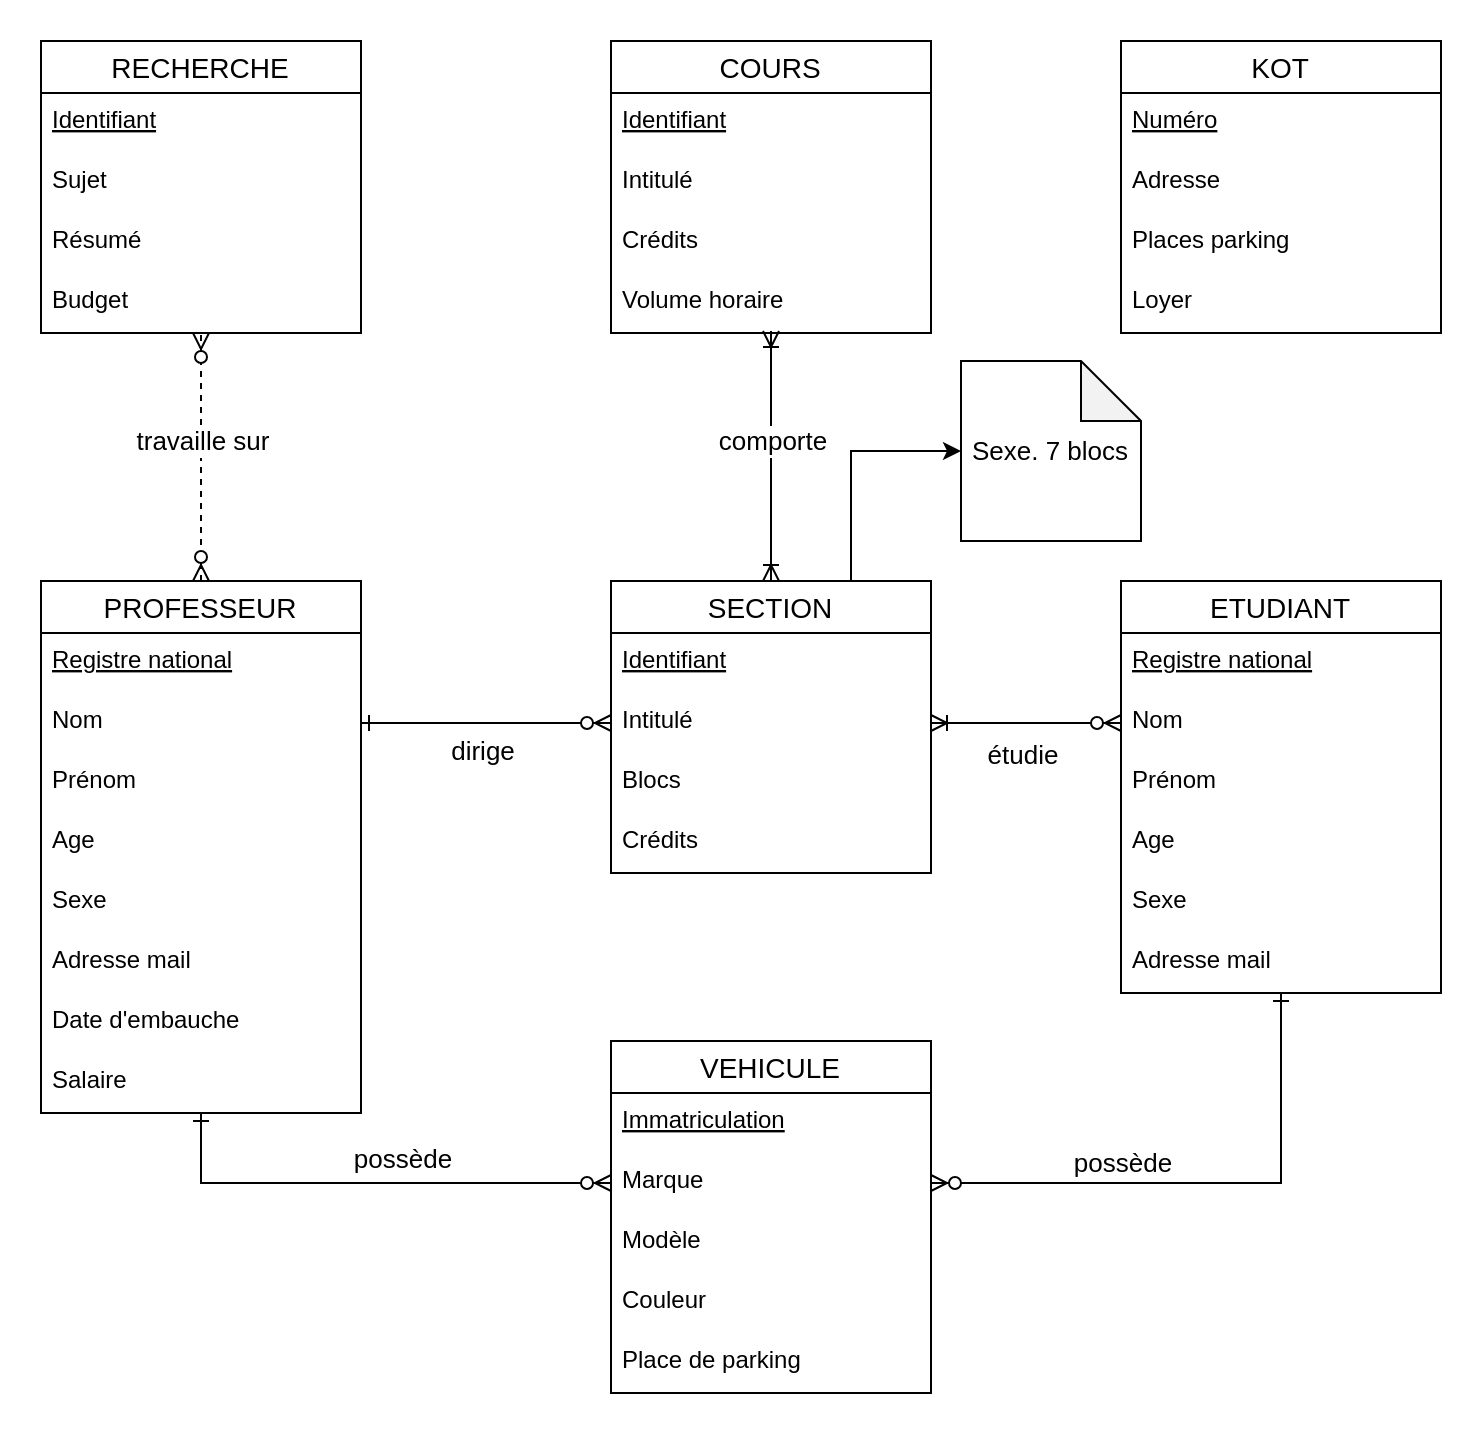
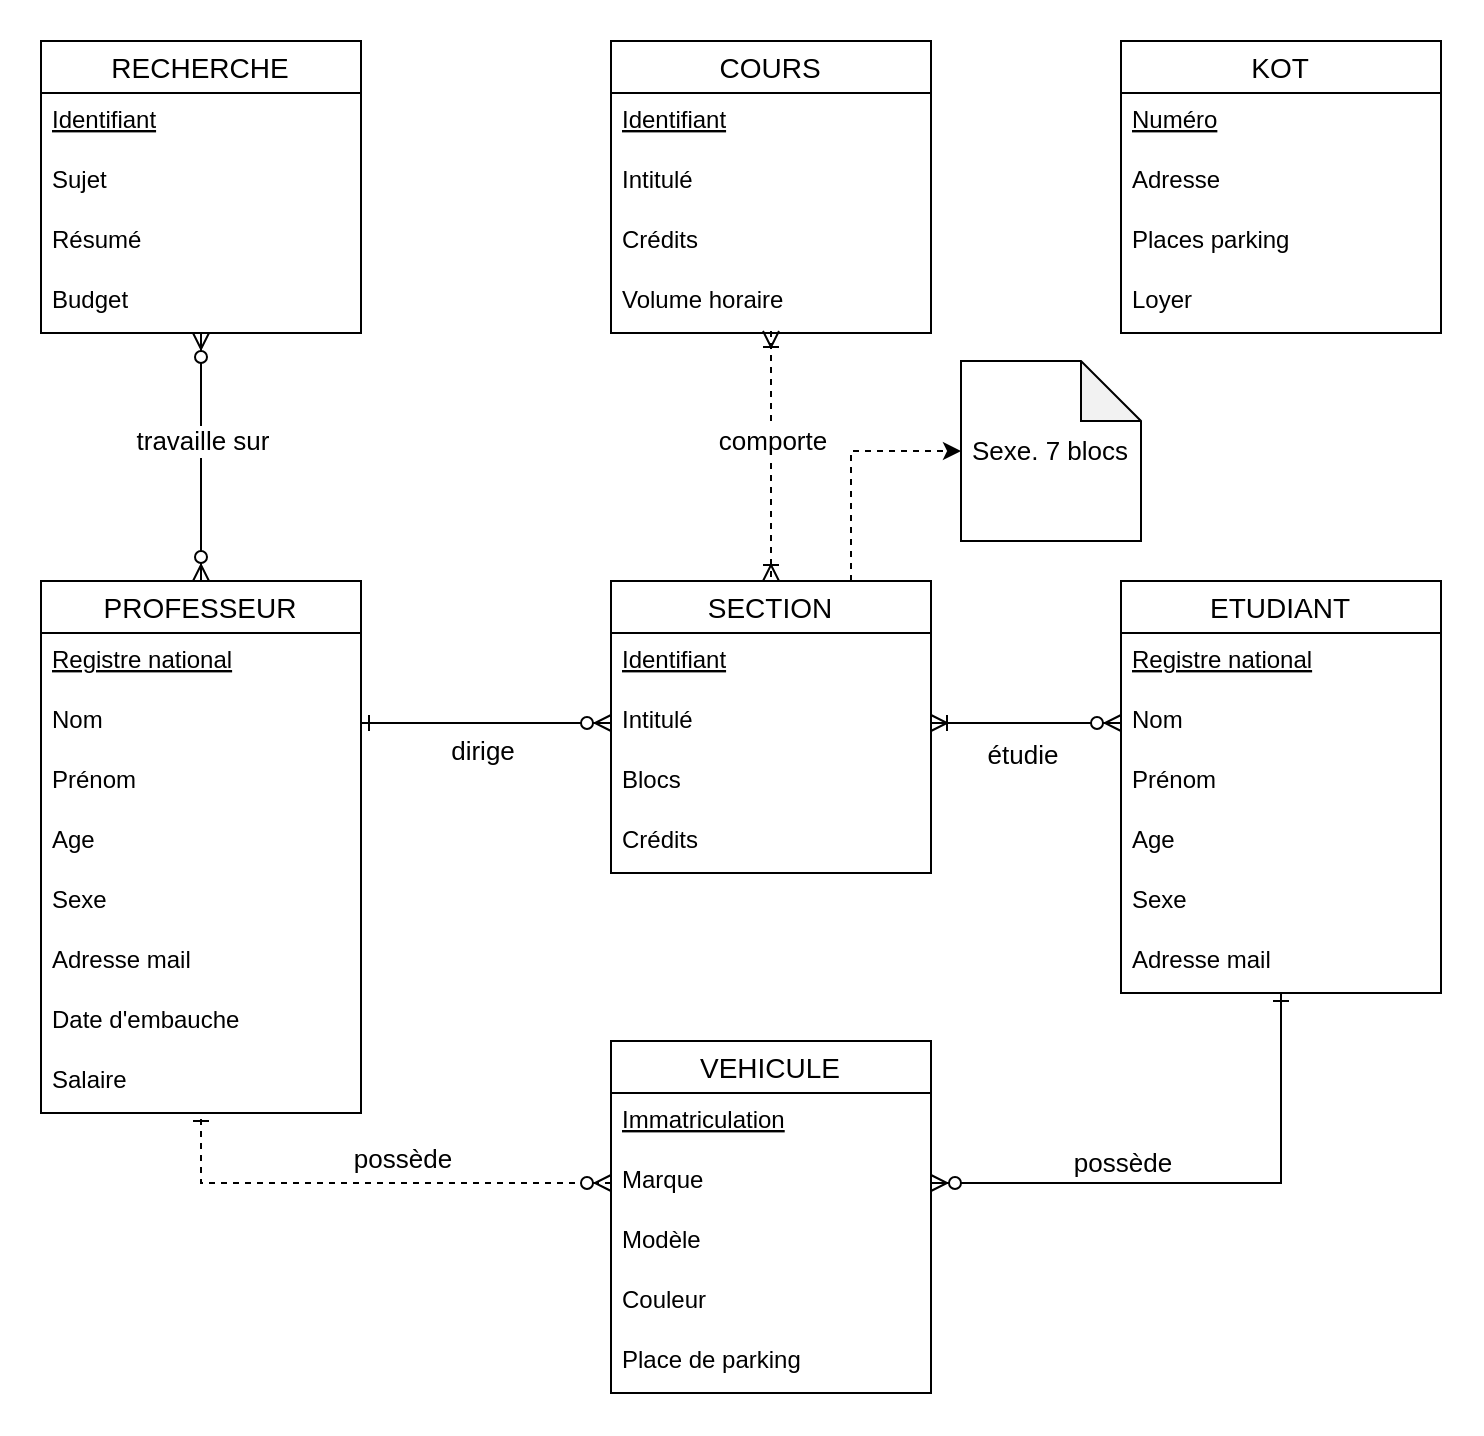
(851, 465) -> (851, 465)
(201, 504) -> (201, 504)
(771, 518) -> (771, 518)
(358, 1183) -> (358, 1183)
